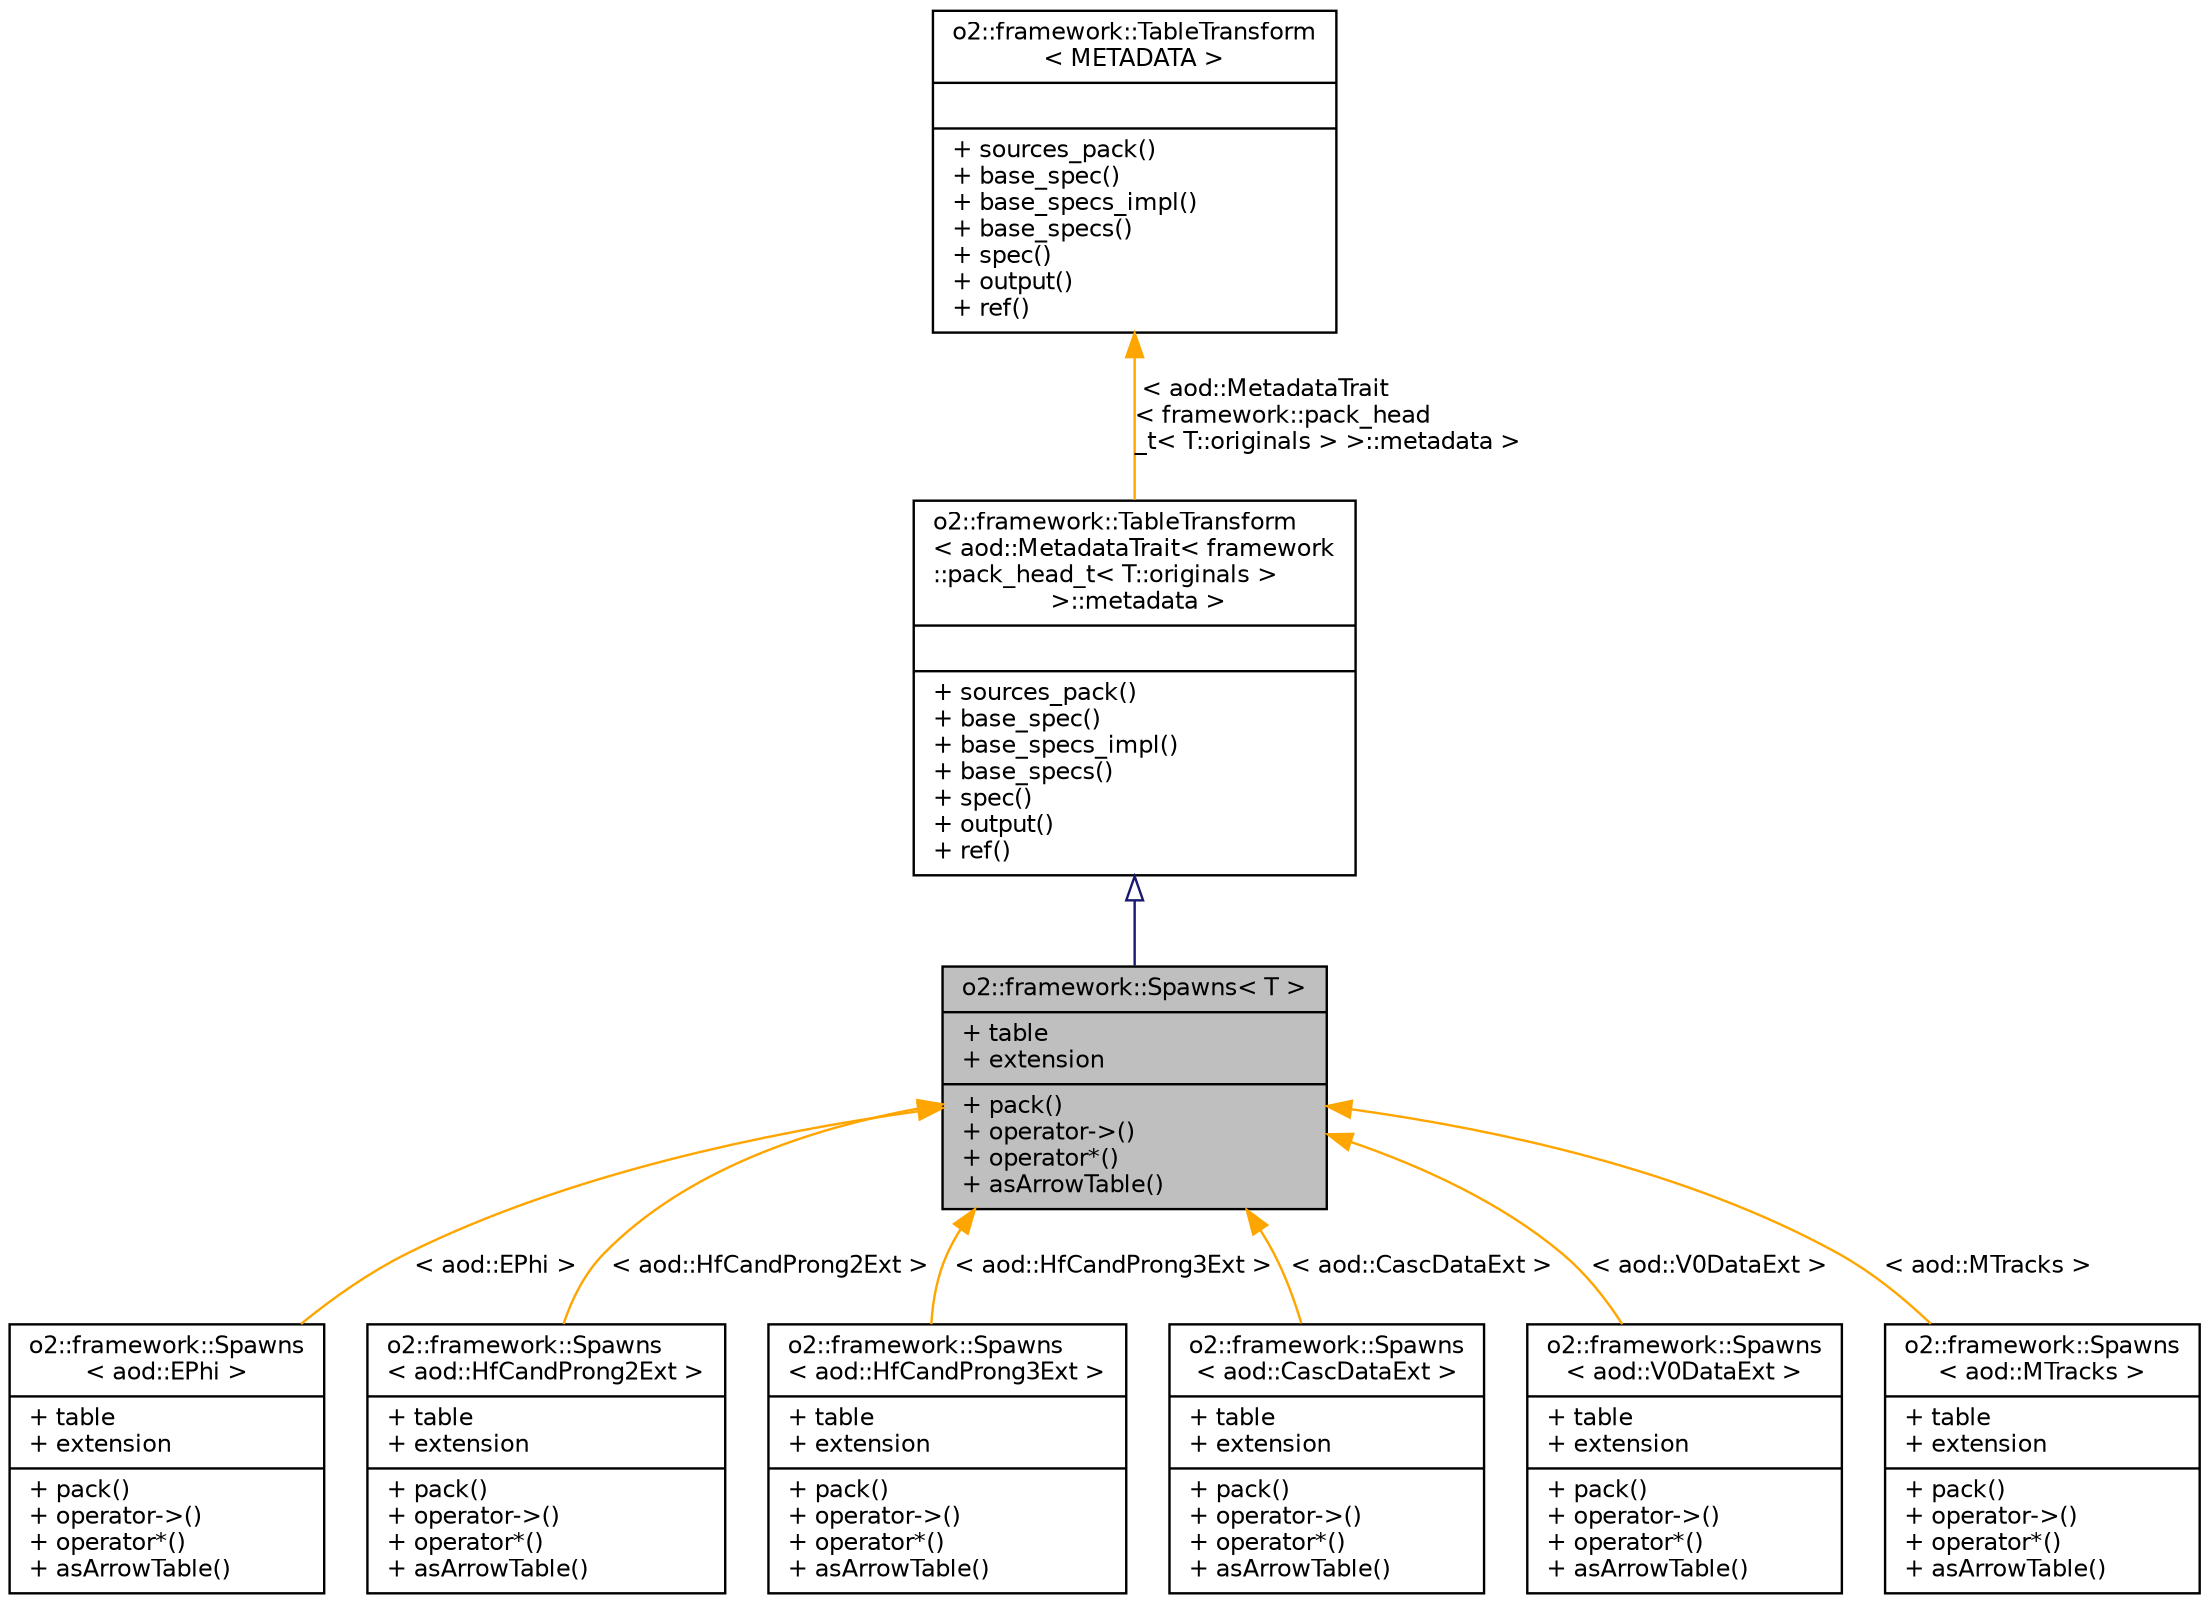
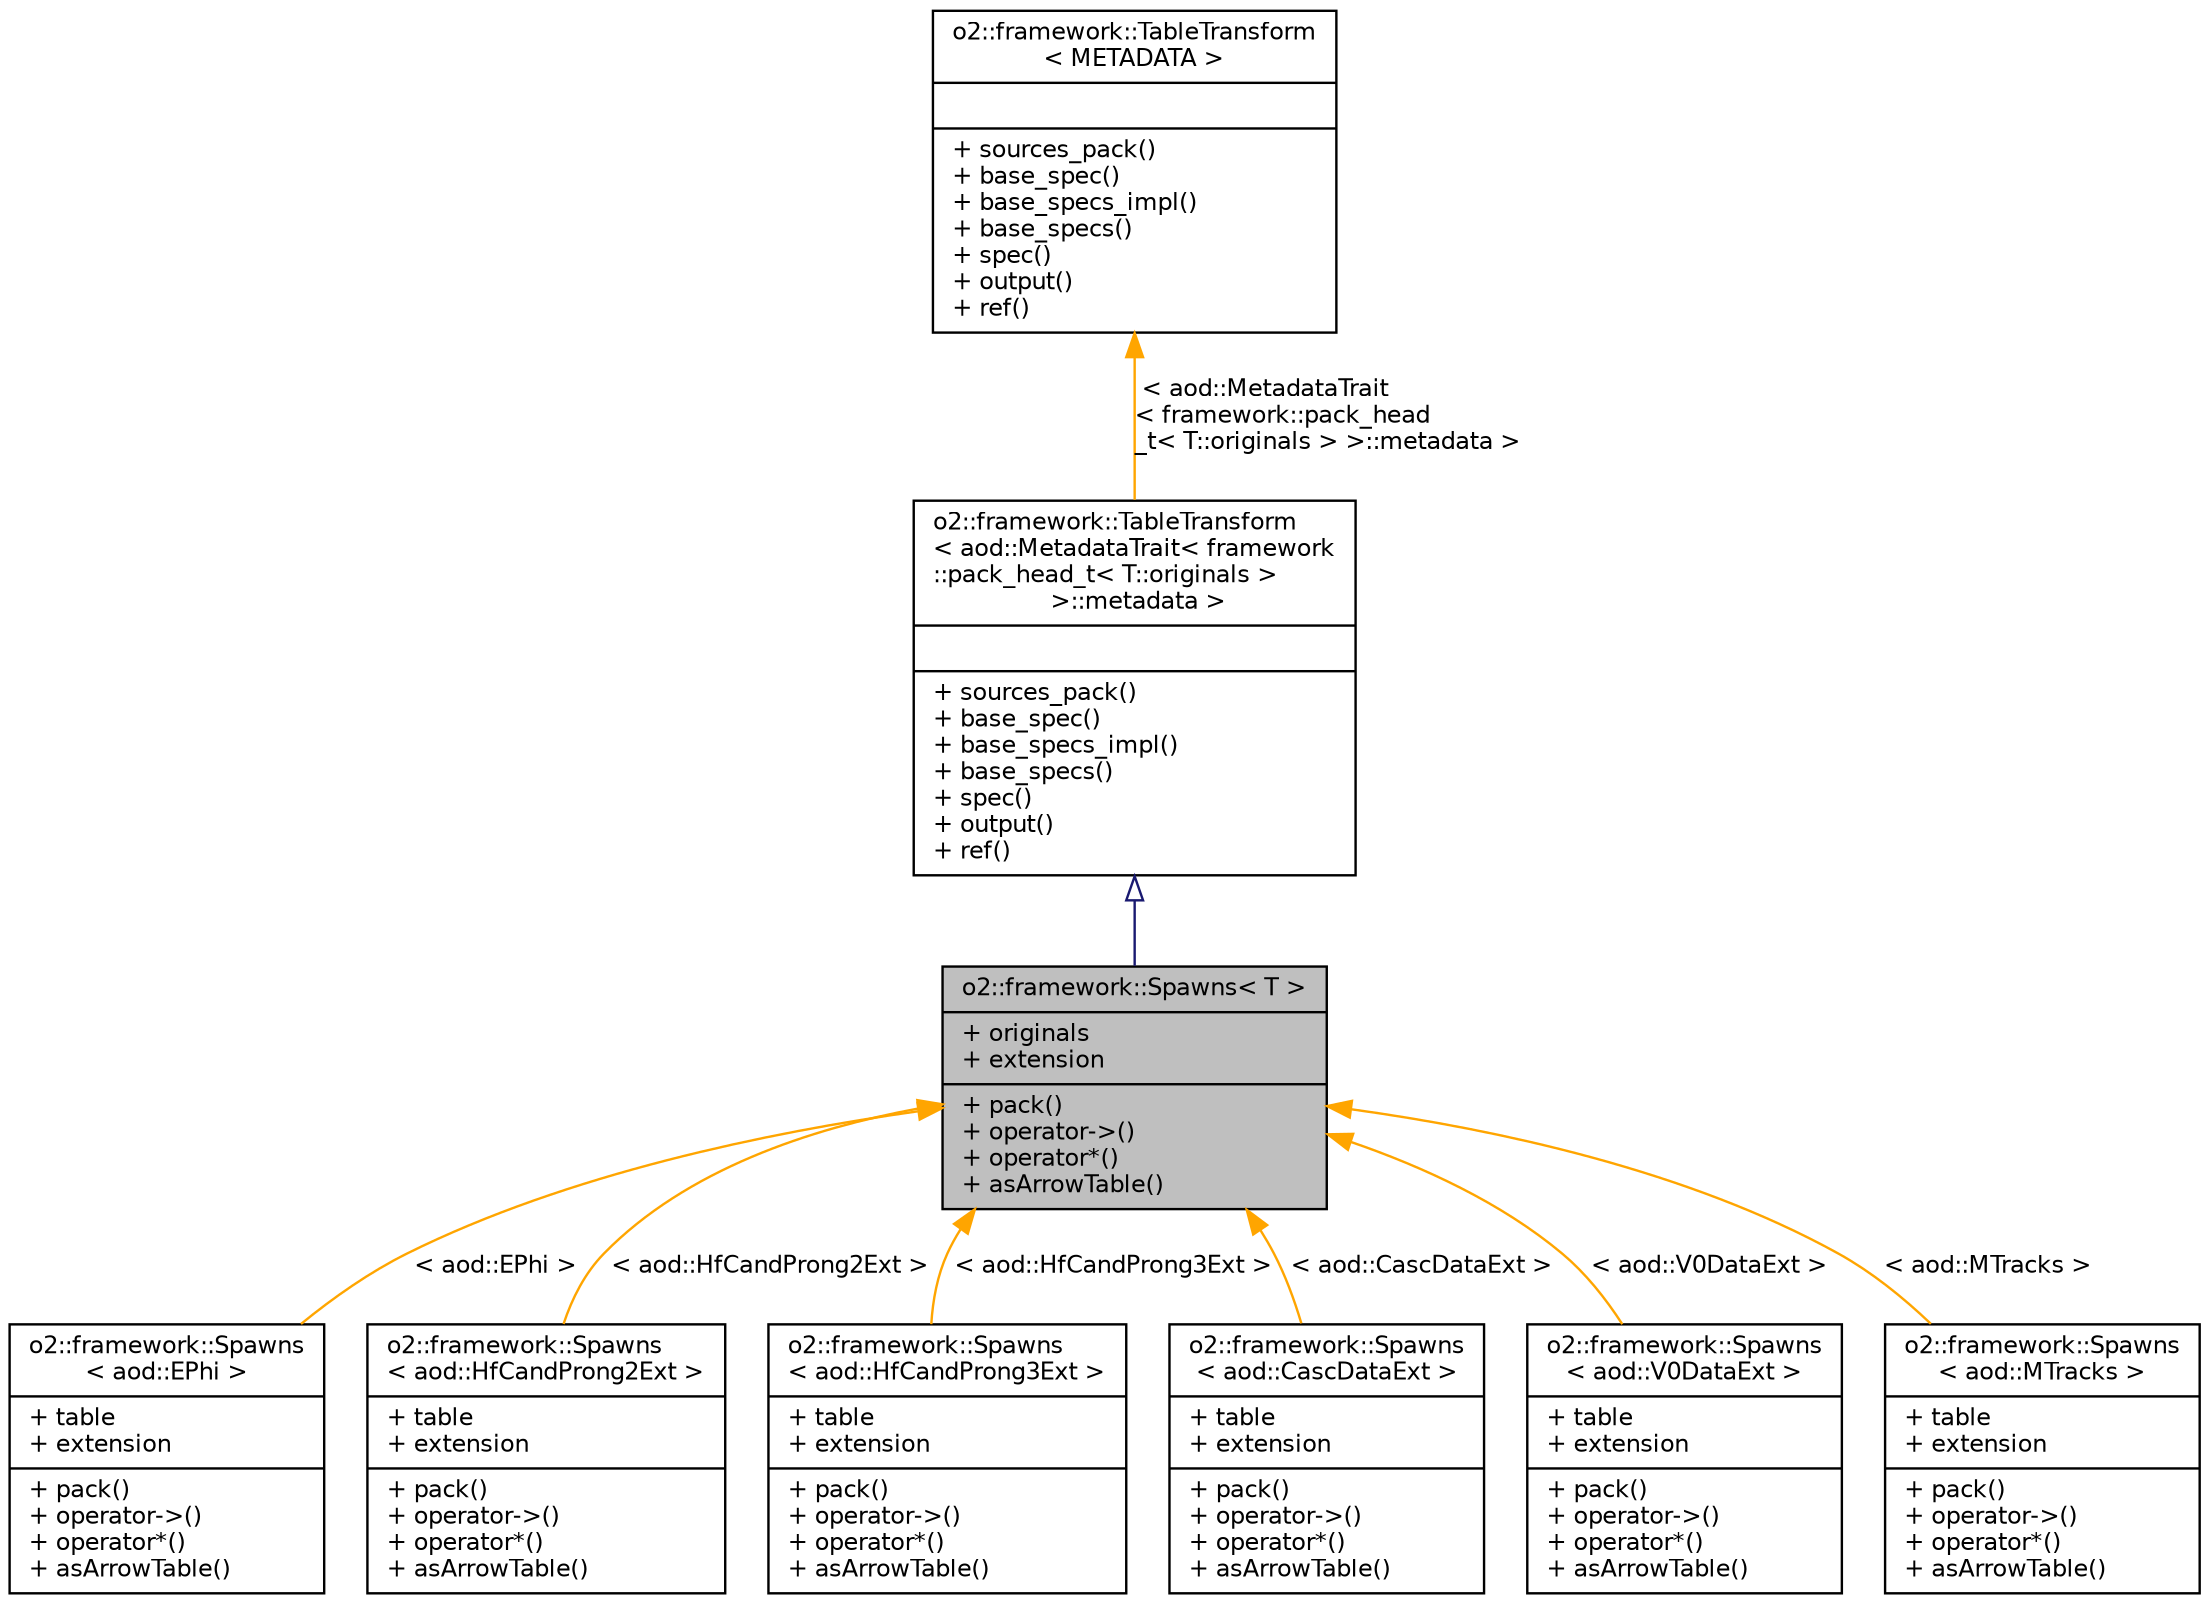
(1006, 1034) -> (1027, 1034)
